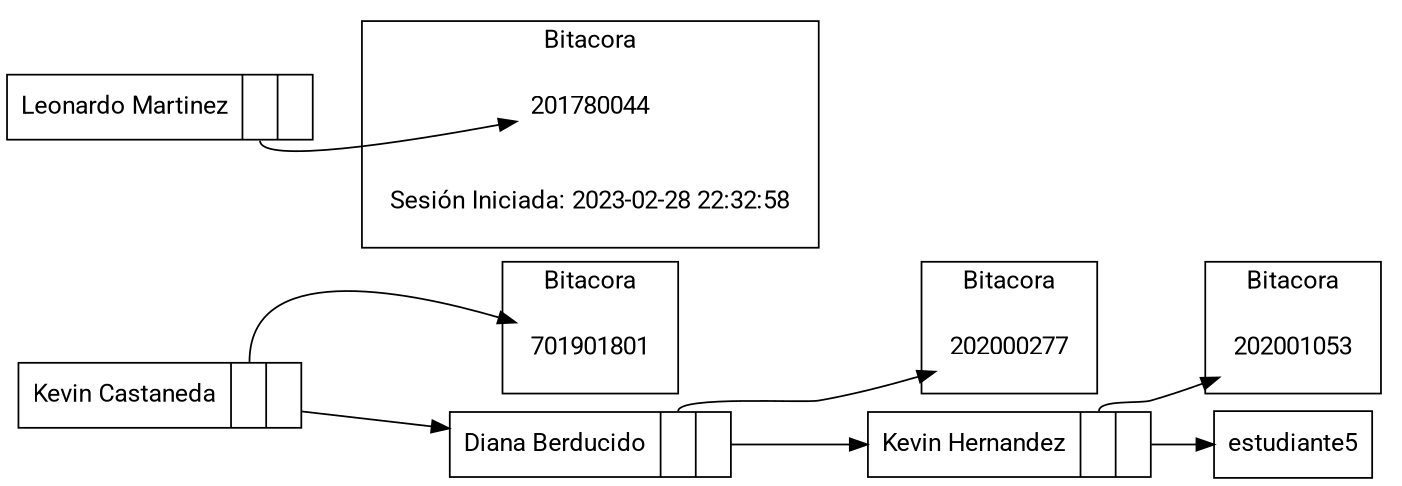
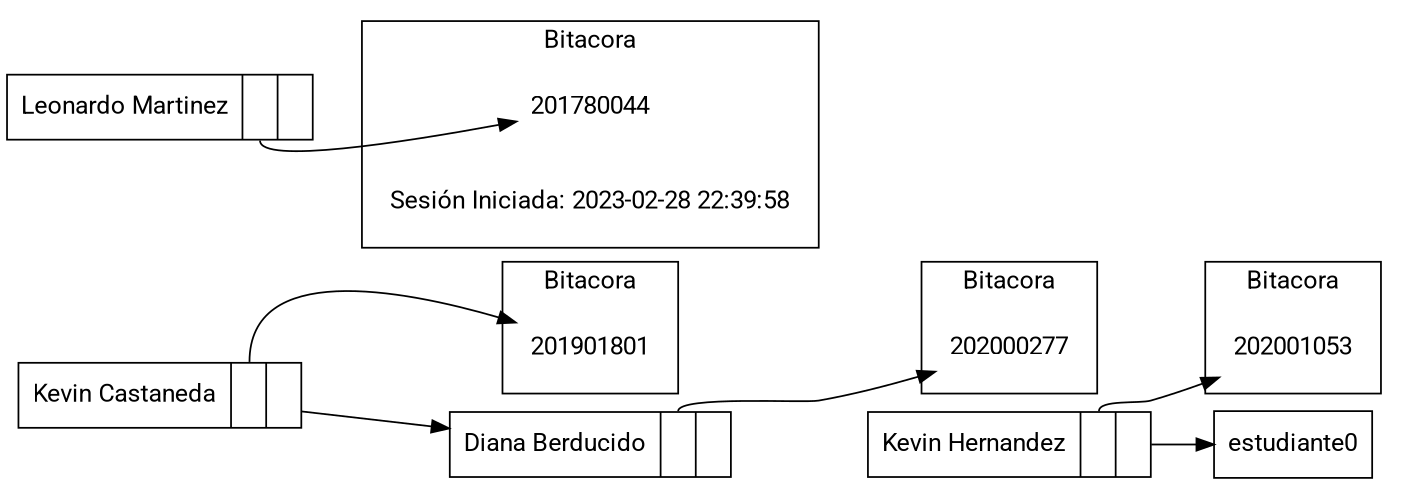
(590, 202) -> (590, 202)
(590, 348) -> (590, 348)
(790, 445) -> none
(1293, 445) -> (1293, 445)
